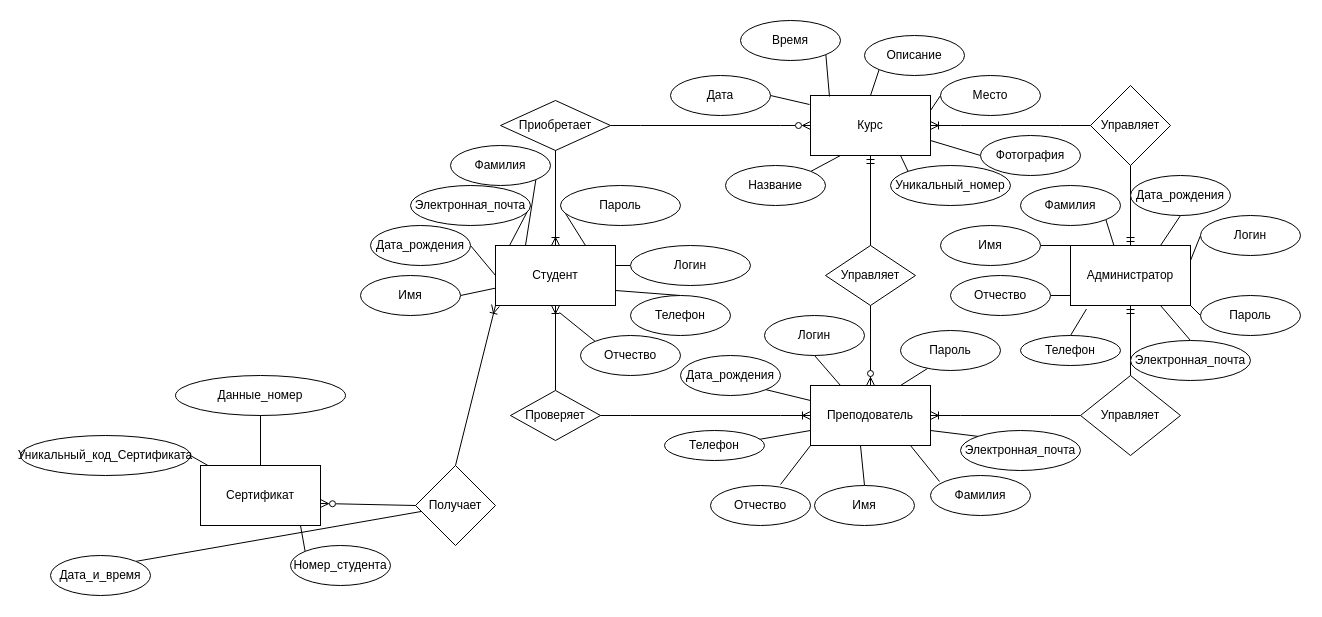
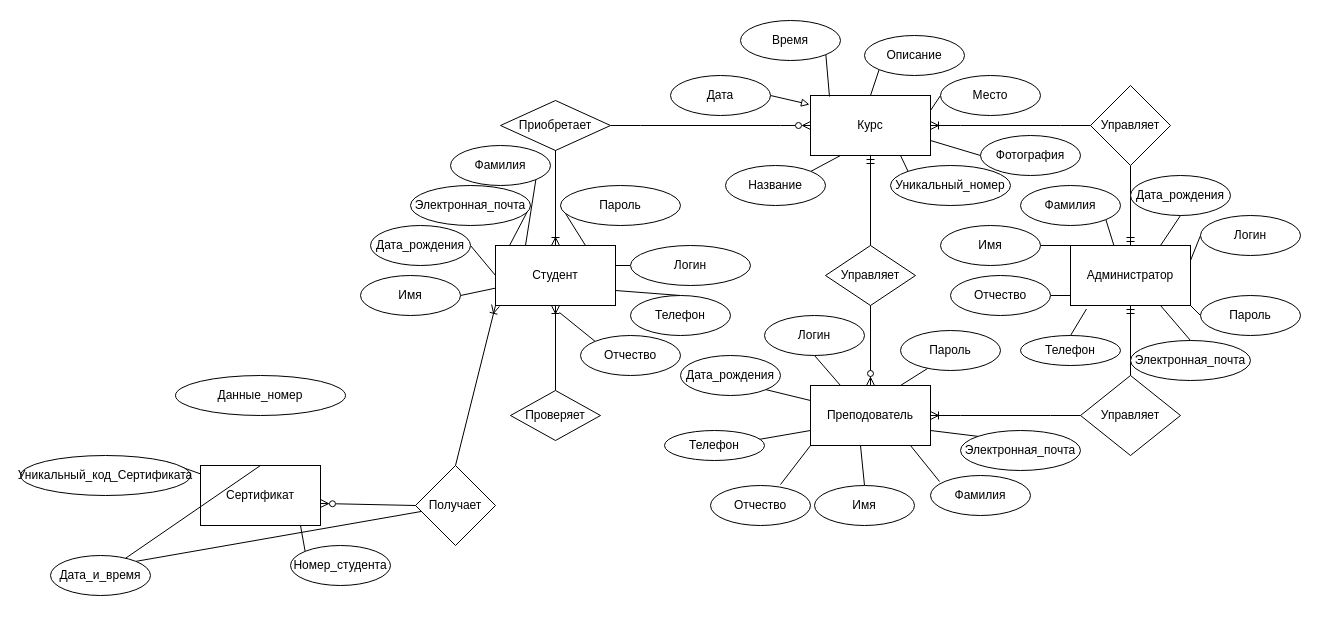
(804, 103) -> (800, 102)
(706, 416) -> none
(261, 441) -> (193, 512)
(106, 456) -> (106, 476)
